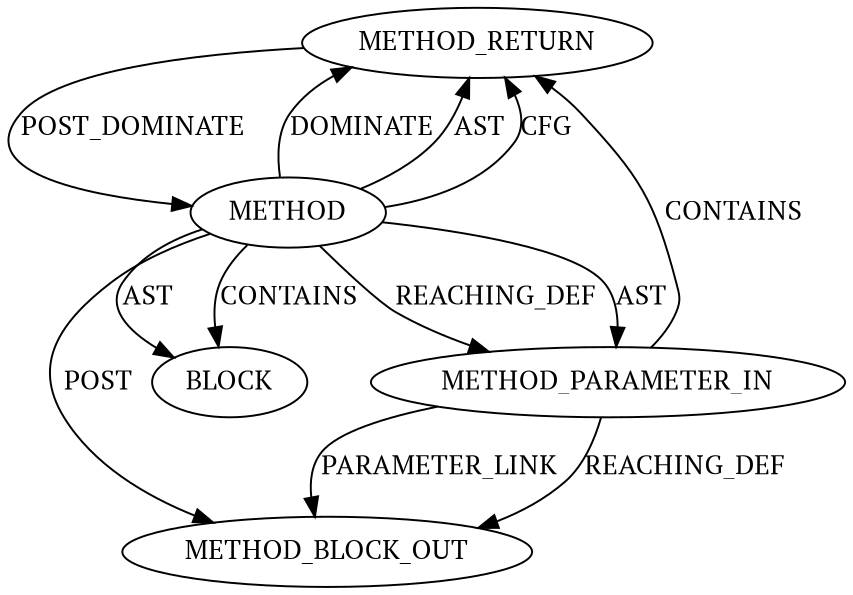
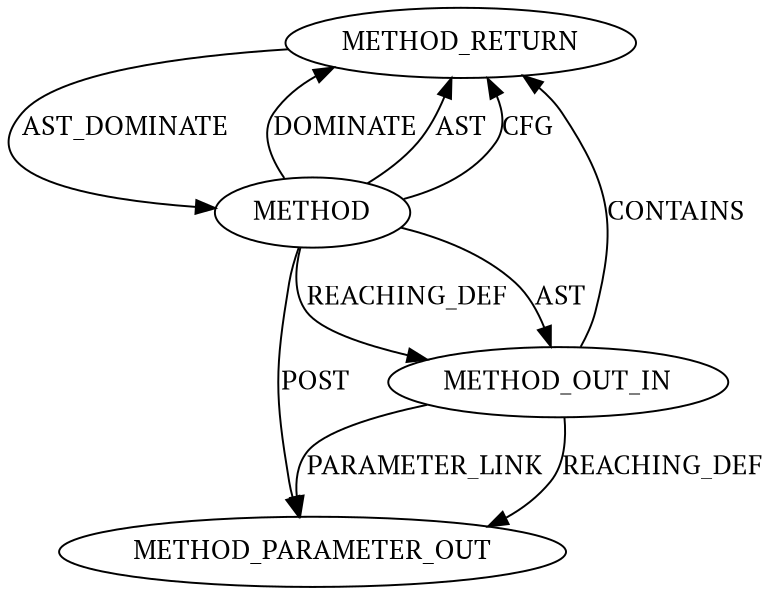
(133, 128) -> (125, 128)
(230, 382) -> none
(608, 382) -> (558, 382)
(327, 552) -> (313, 552)
